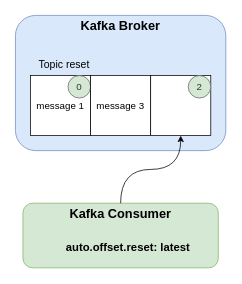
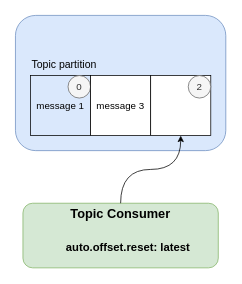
(120, 27) -> none
(64, 64) -> (64, 64)
(79, 87) -> (79, 87)
(199, 87) -> (199, 87)
(60, 105) -> (60, 105)
(120, 214) -> (120, 214)
